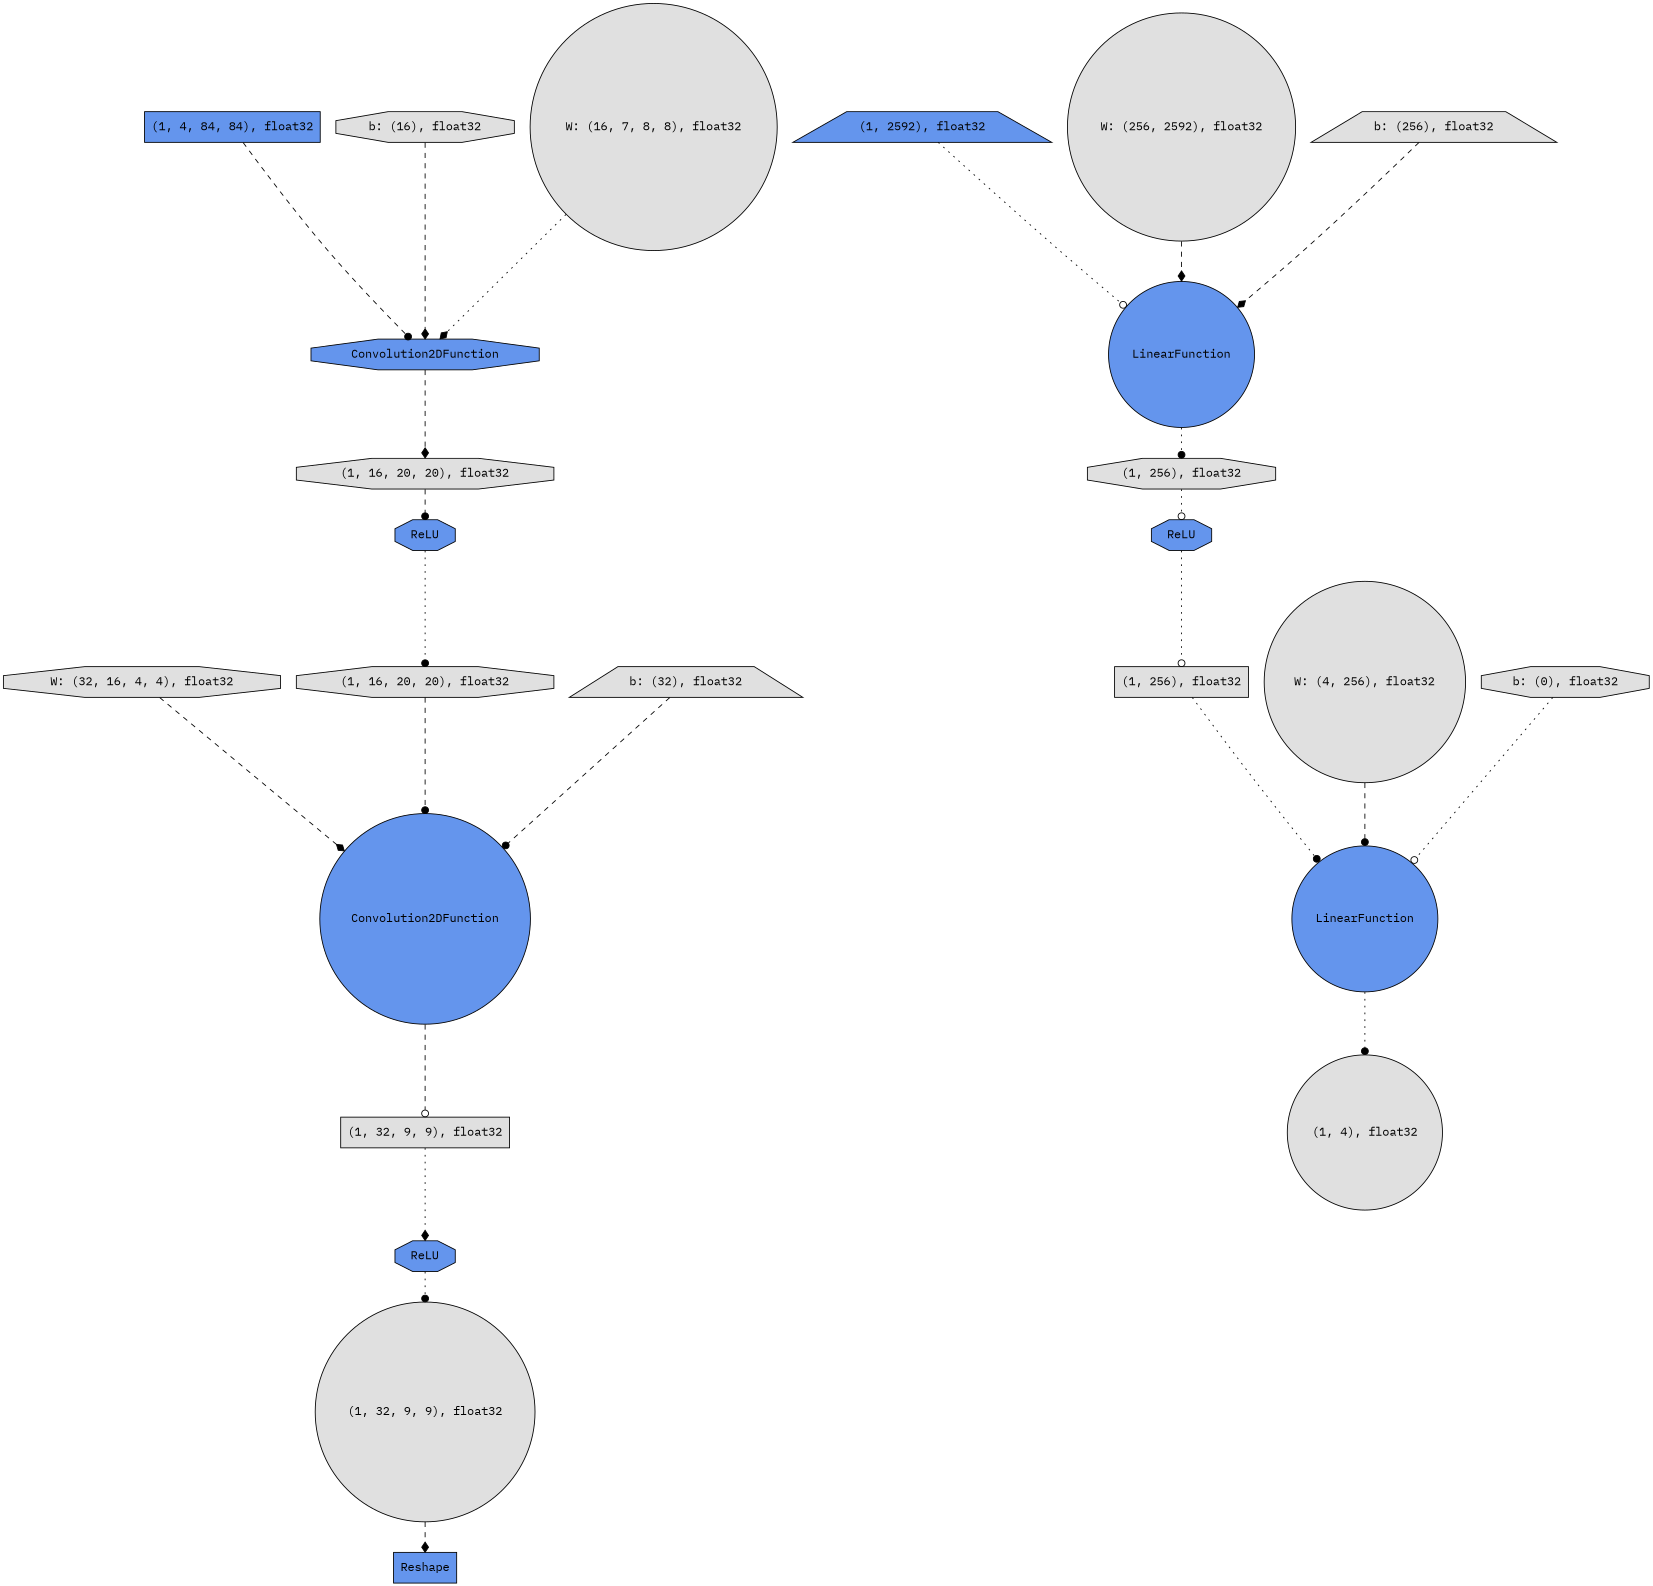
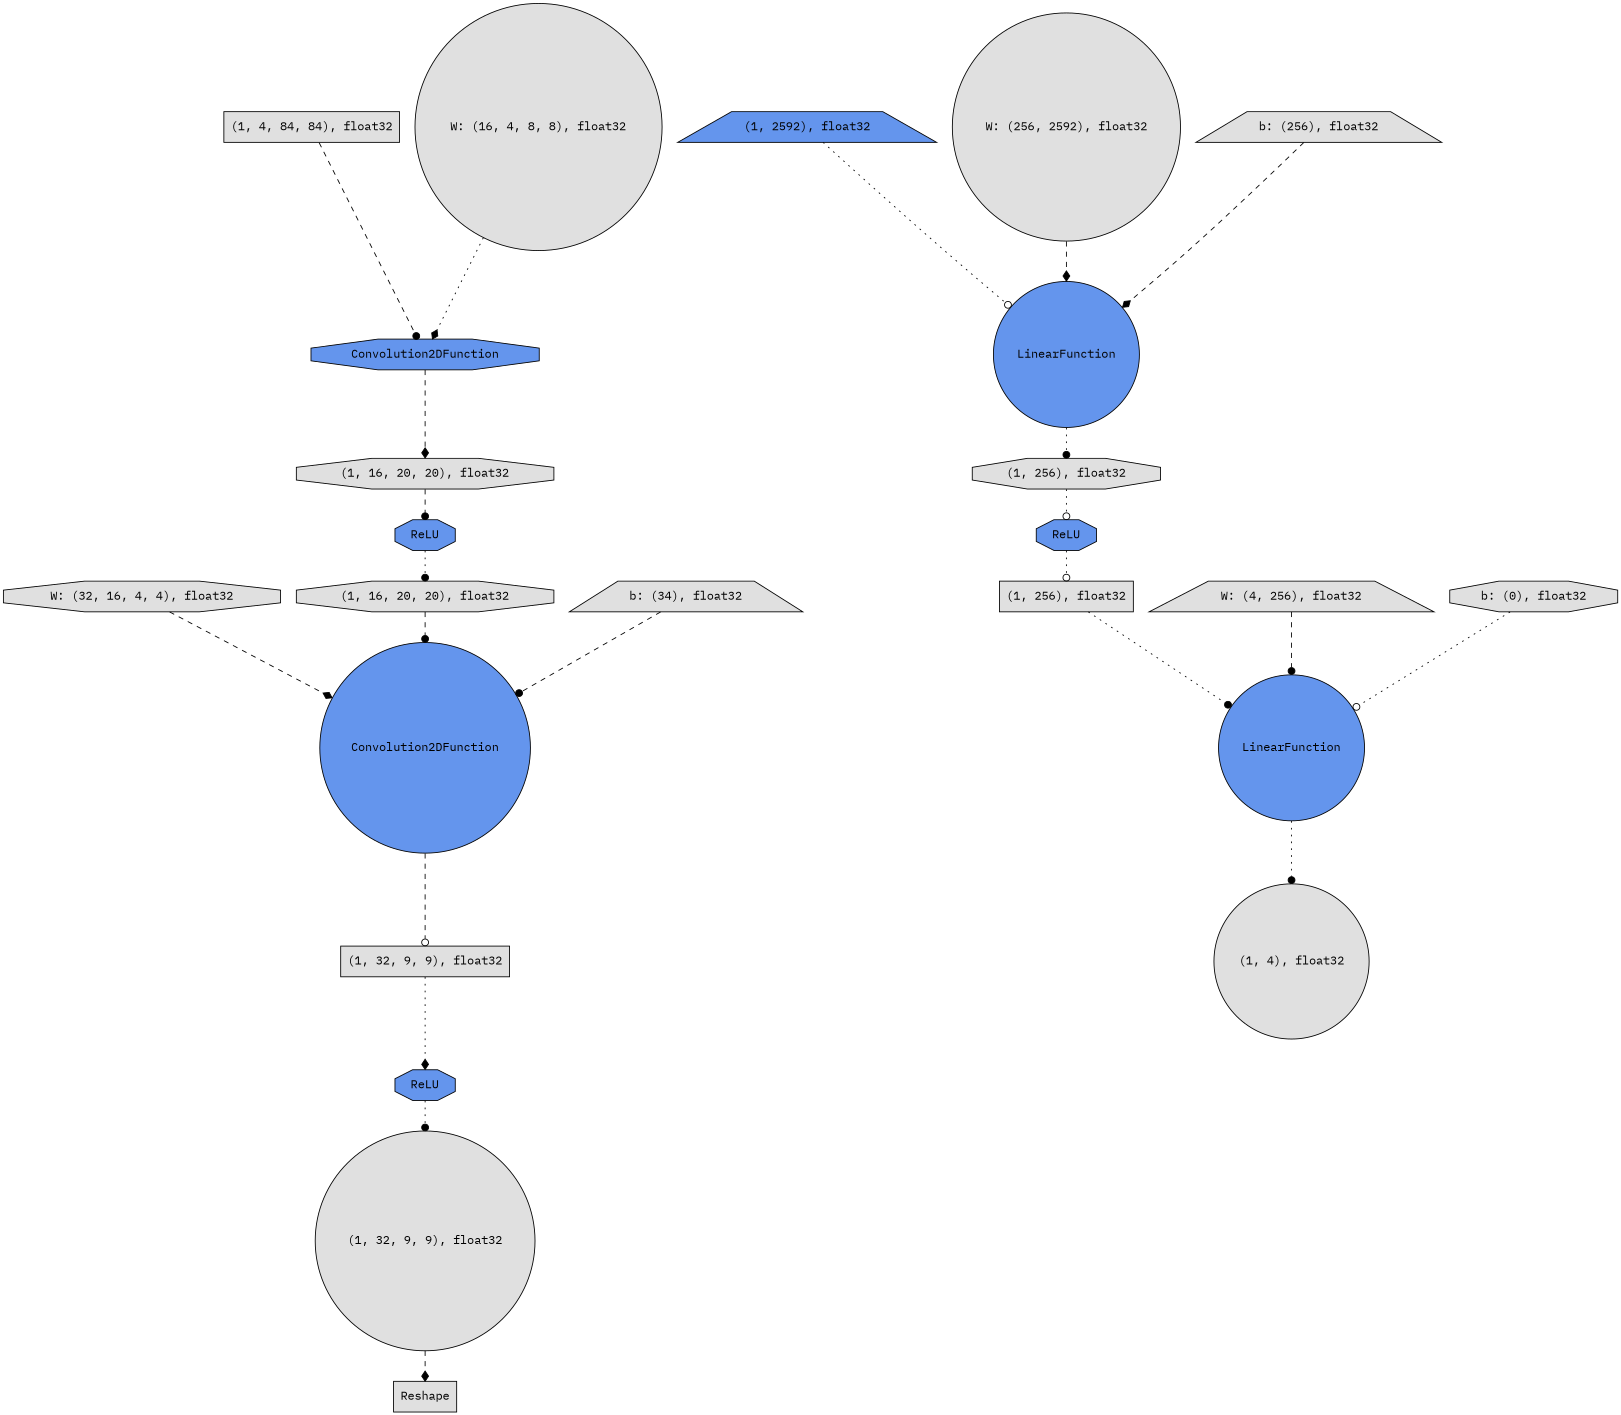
(232, 127) -> (312, 127)
(425, 127) -> none
(654, 127) -> (539, 127)
(686, 682) -> (686, 596)
(1365, 682) -> (1292, 596)
(425, 1568) -> (425, 1397)
